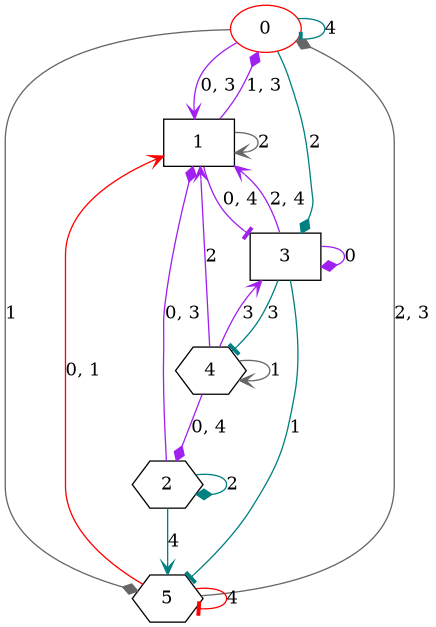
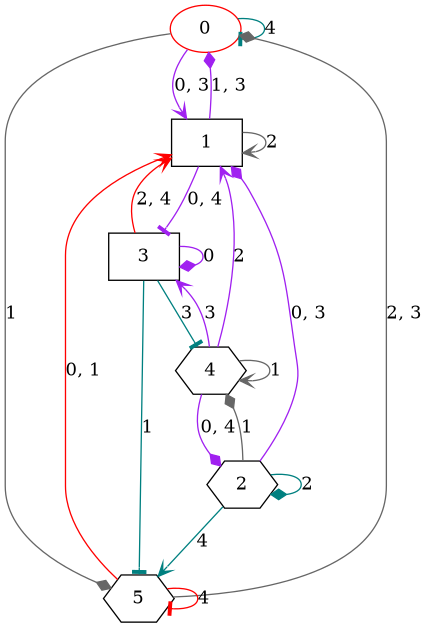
(304, 133) -> none
(267, 201) -> (134, 194)
none -> (241, 434)
